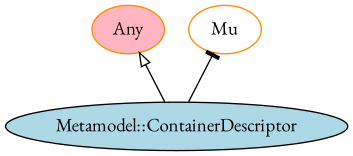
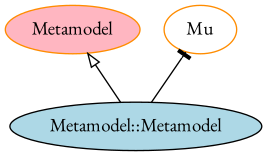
(128, 30) -> (73, 30)
(177, 126) -> (136, 126)
